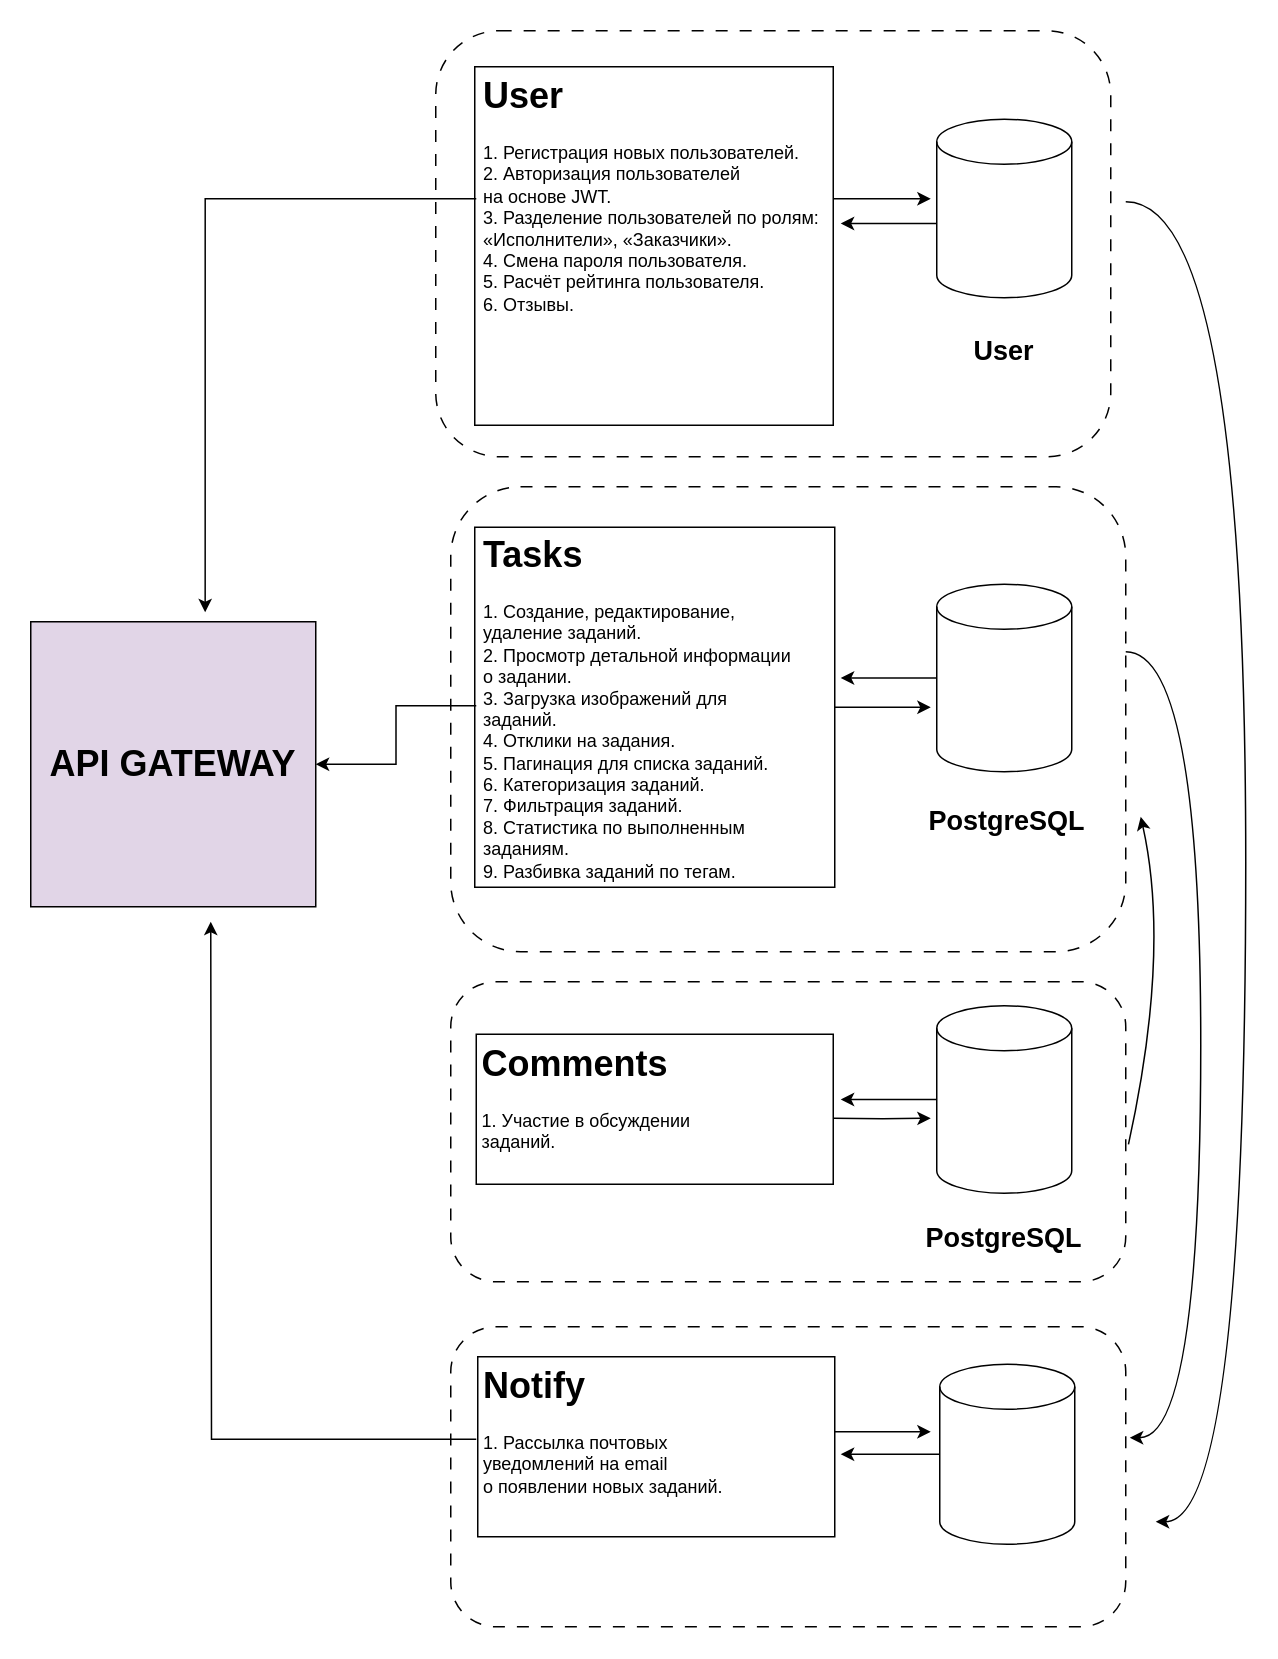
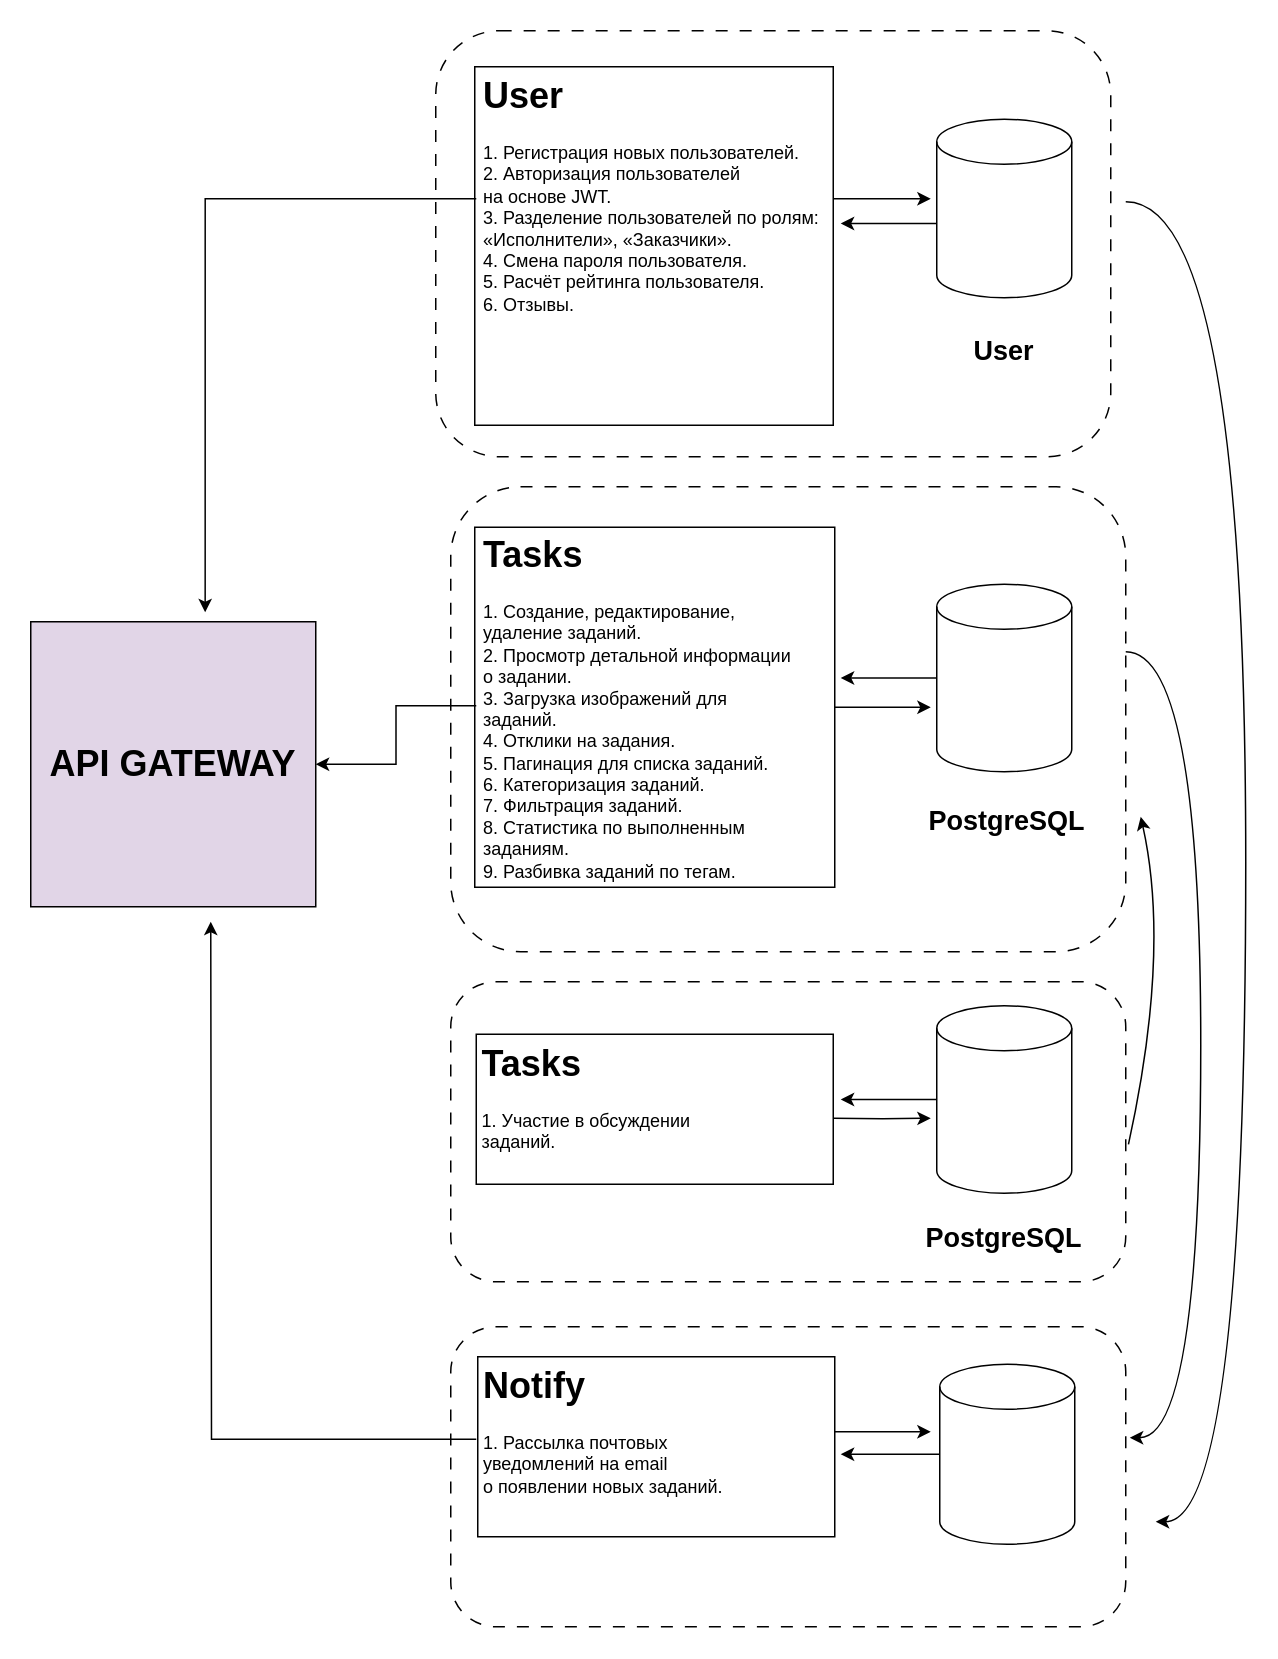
(619, 1052) -> (619, 1052)
